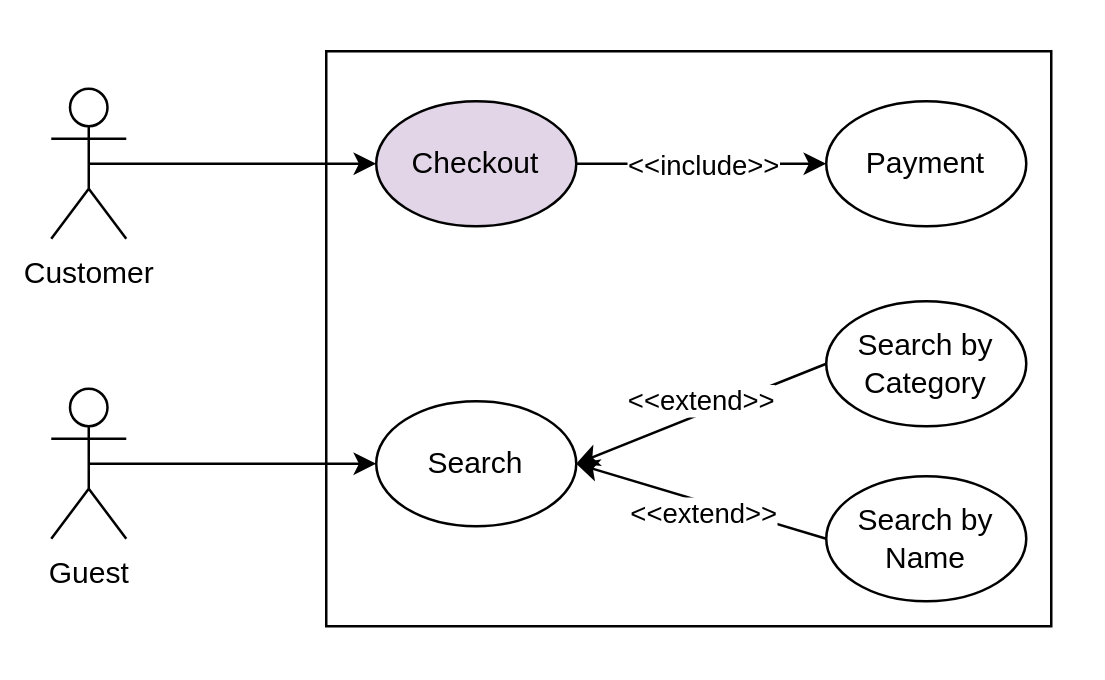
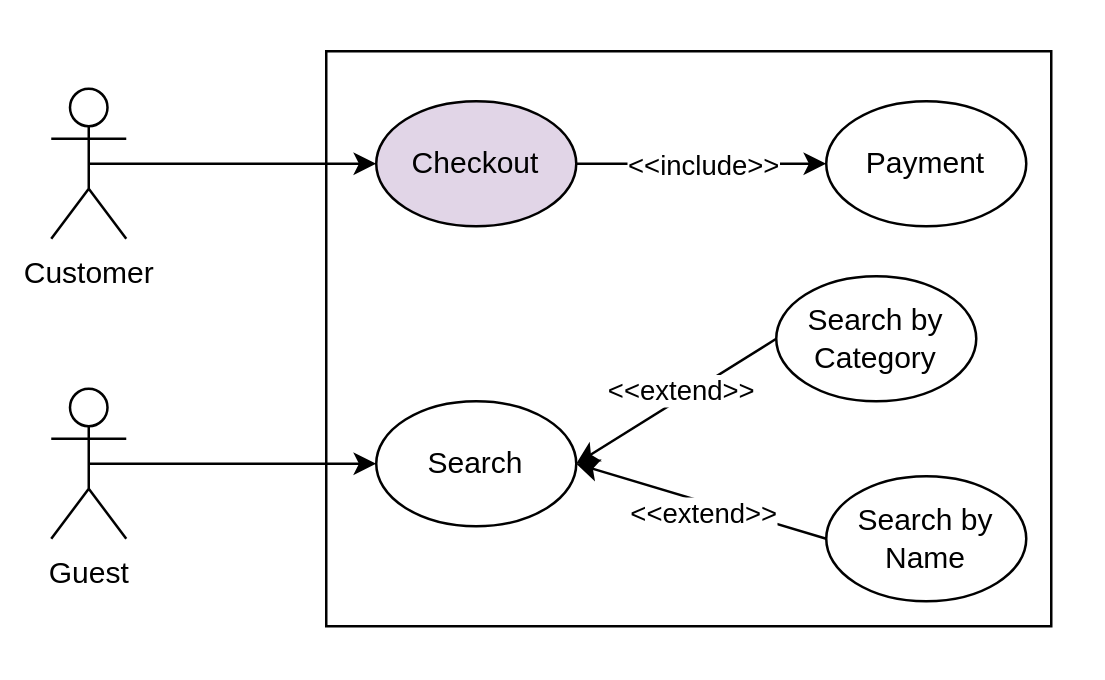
(926, 364) -> (876, 339)
